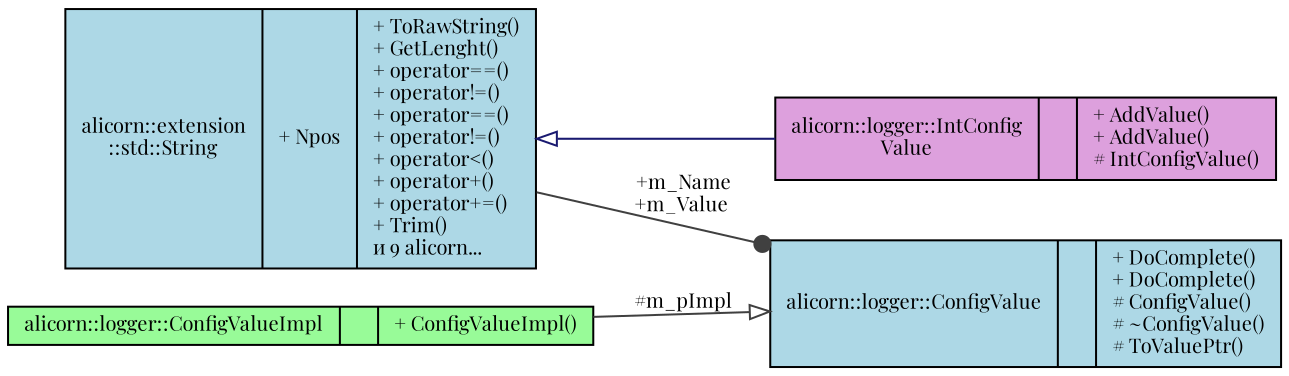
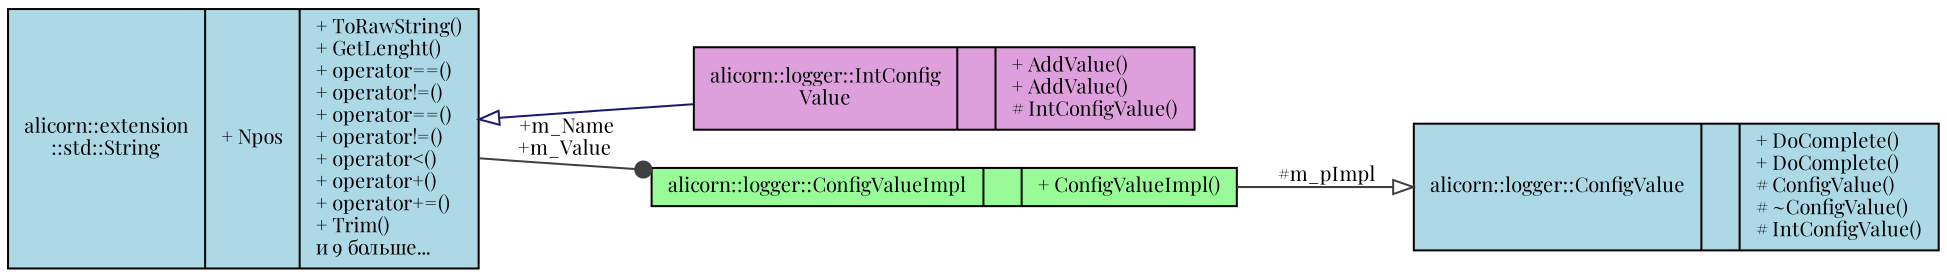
(645, 217) -> (557, 164)
(428, 248) -> (374, 248)
(1179, 347) -> (1839, 230)
